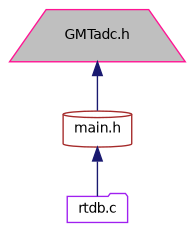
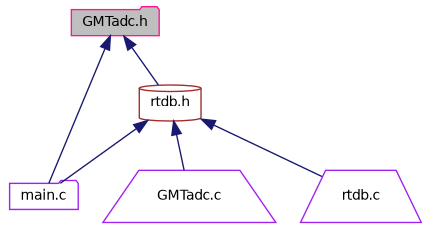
(97, 36) -> (115, 23)
(97, 129) -> (170, 103)
none -> (44, 196)
none -> (189, 196)
(97, 209) -> (361, 196)
